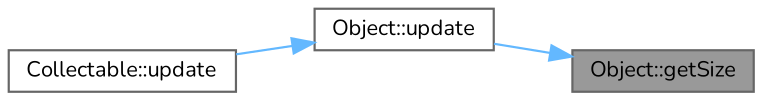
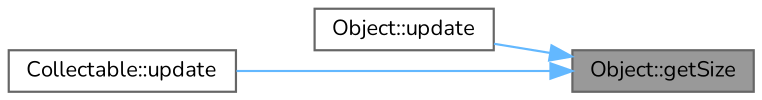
(264, 50) -> (393, 71)
